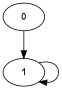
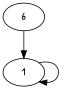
(24, 17) -> (24, 17)
